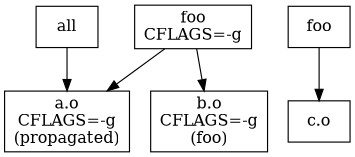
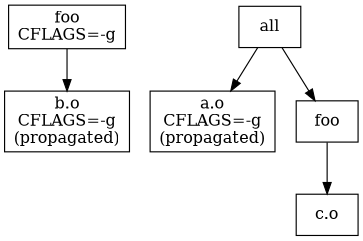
(141, 66) -> none
none -> (295, 69)
(209, 121) -> (67, 121)
